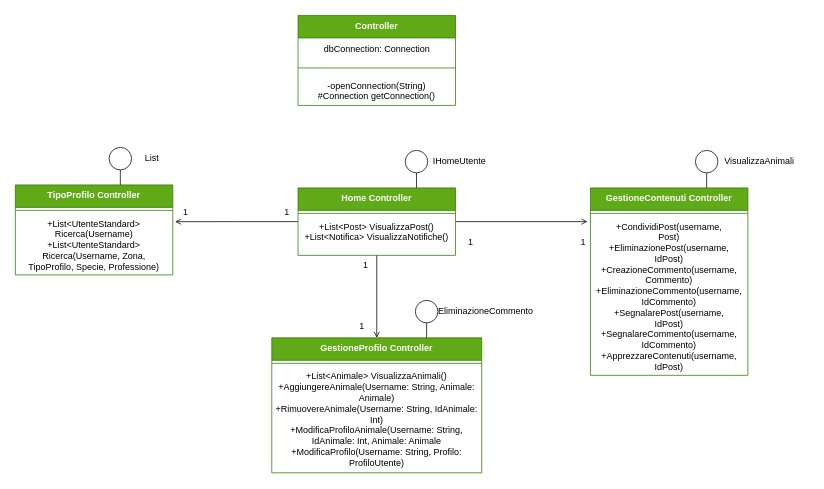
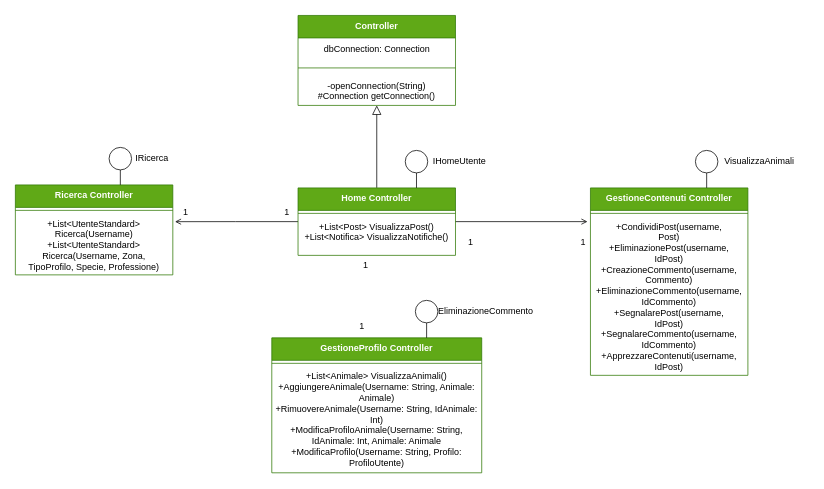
none -> (377, 152)
(152, 159) -> (152, 159)
(94, 196) -> (94, 196)
(377, 297) -> none
